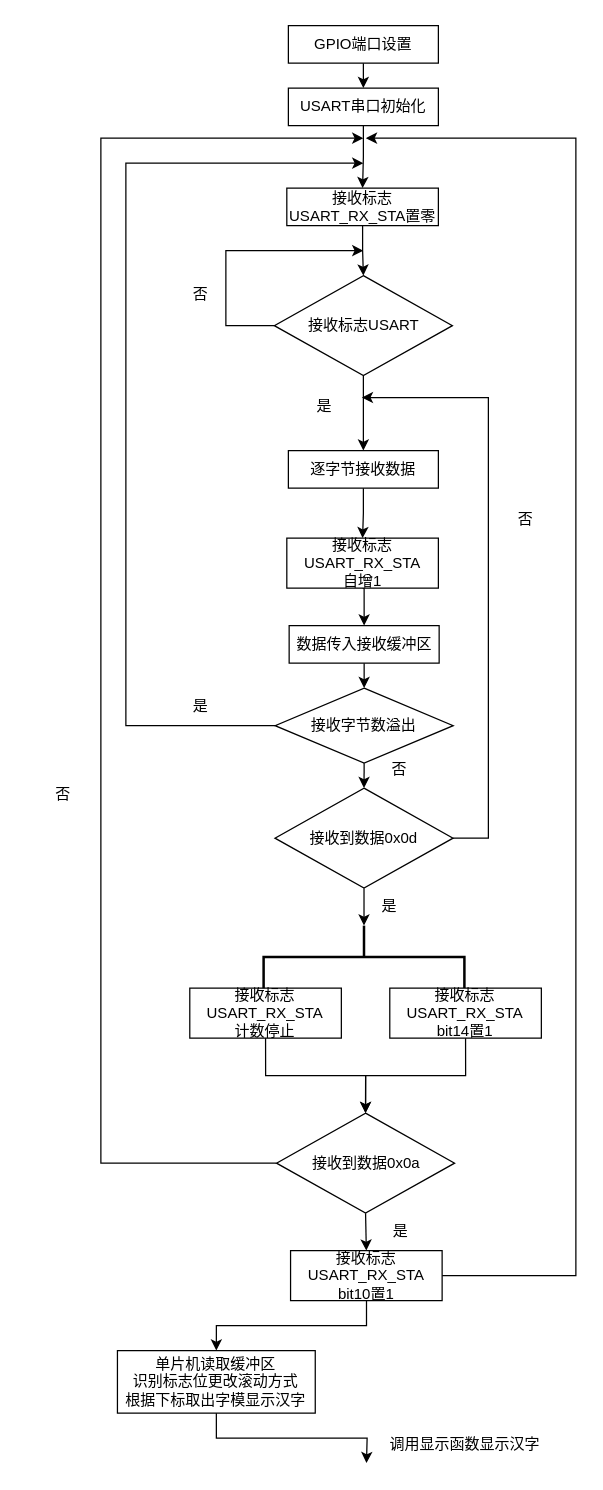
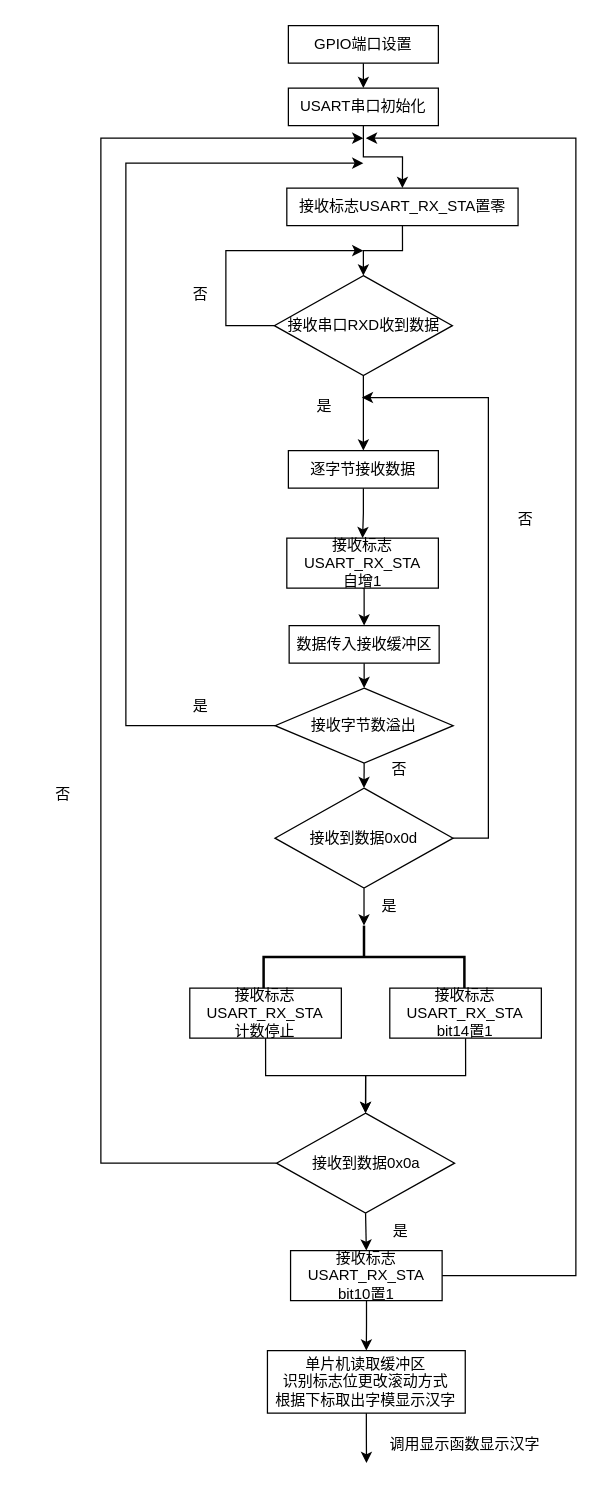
(362, 207) -> (402, 207)
(364, 326) -> (364, 326)
(216, 1382) -> (366, 1382)
